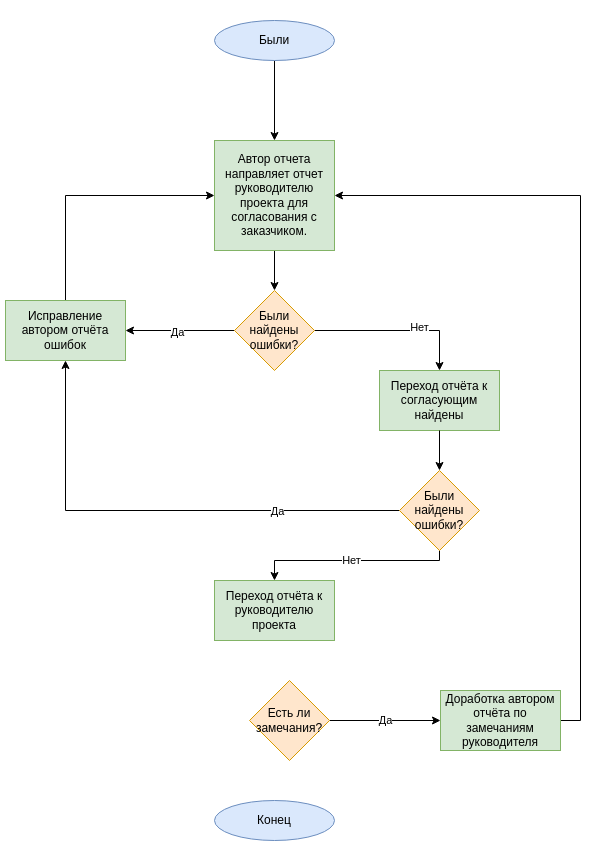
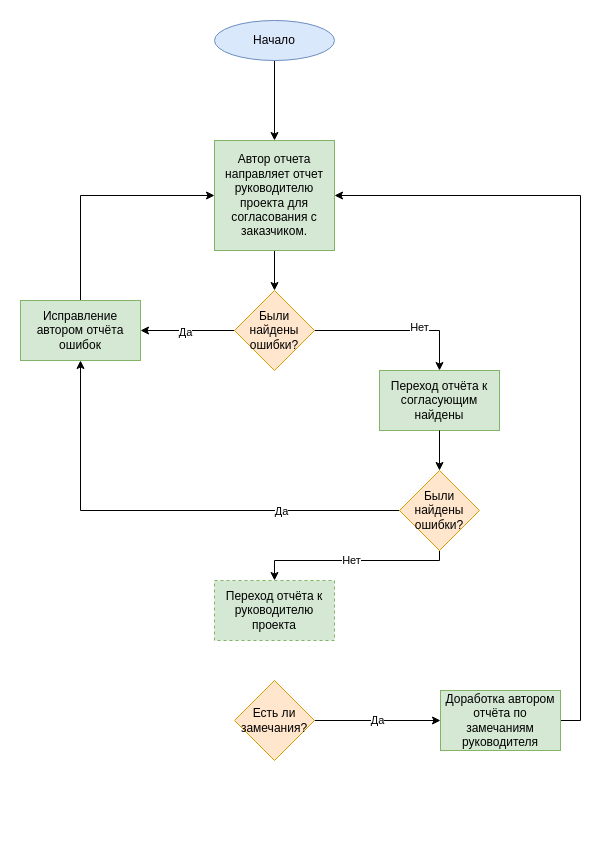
(275, 41) -> (275, 41)
(66, 331) -> (81, 331)
(275, 611) -> (275, 611)
(290, 721) -> (275, 721)
(275, 821) -> none
